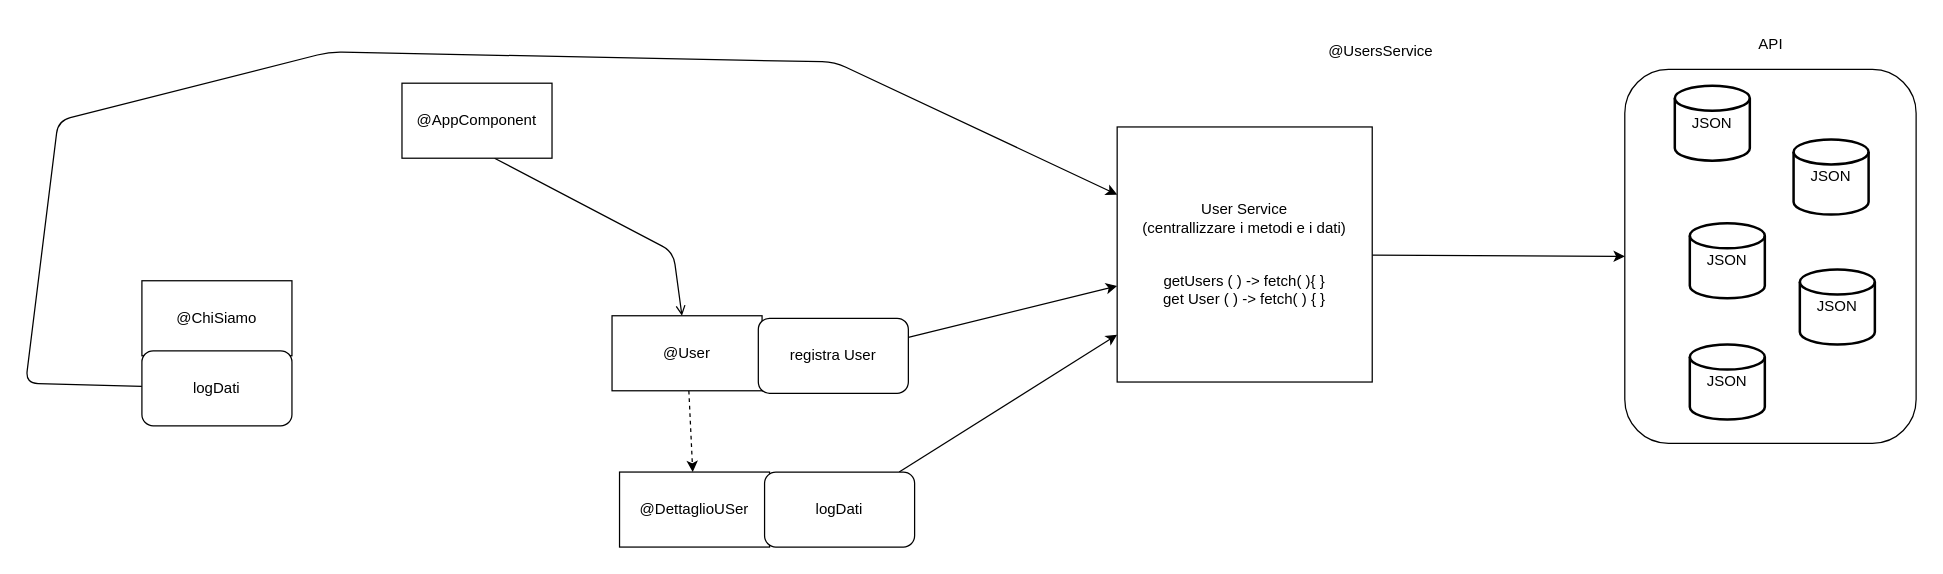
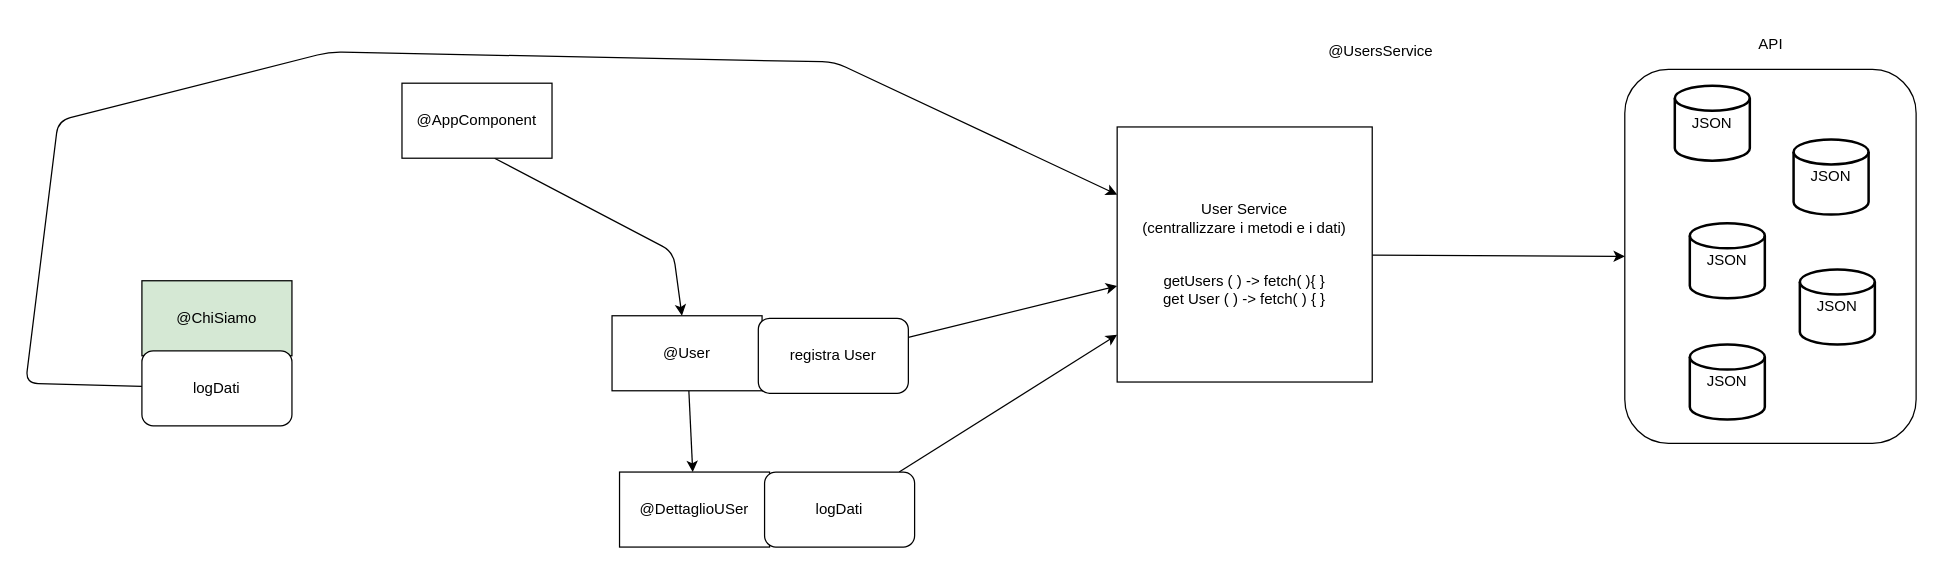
(681, 308) -> (680, 306)
(217, 318) -> (217, 318)
(690, 428) -> (690, 428)
